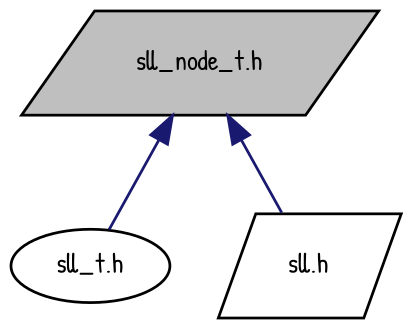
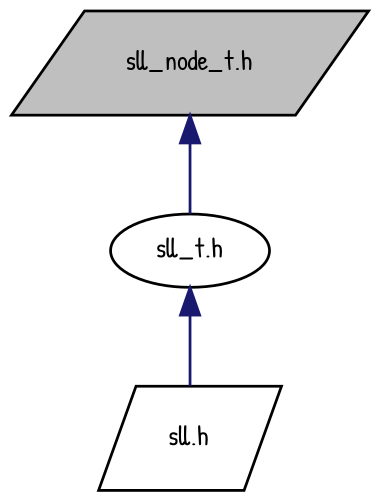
(262, 176) -> (190, 351)
